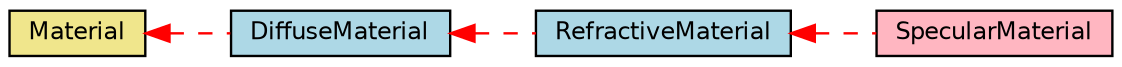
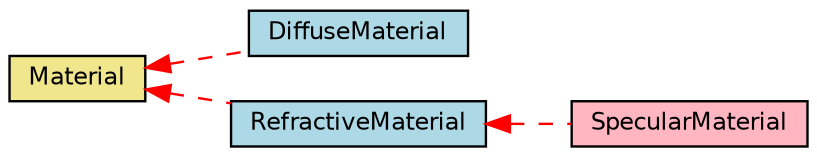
(505, 33) -> (200, 98)
